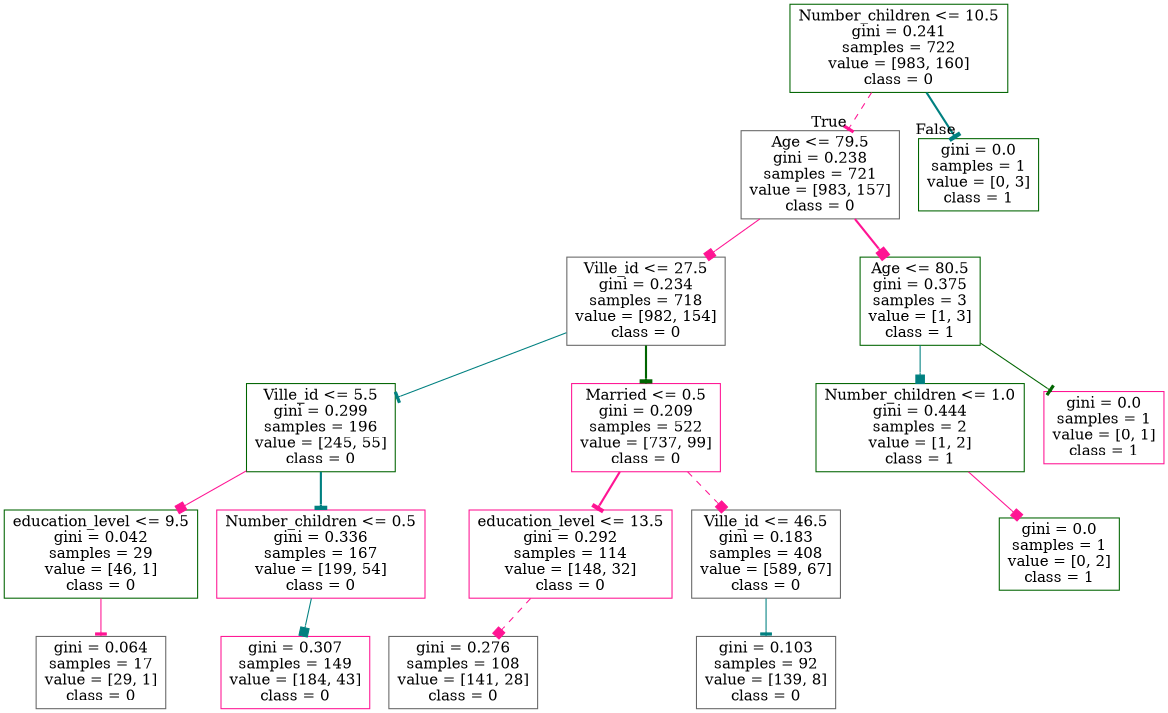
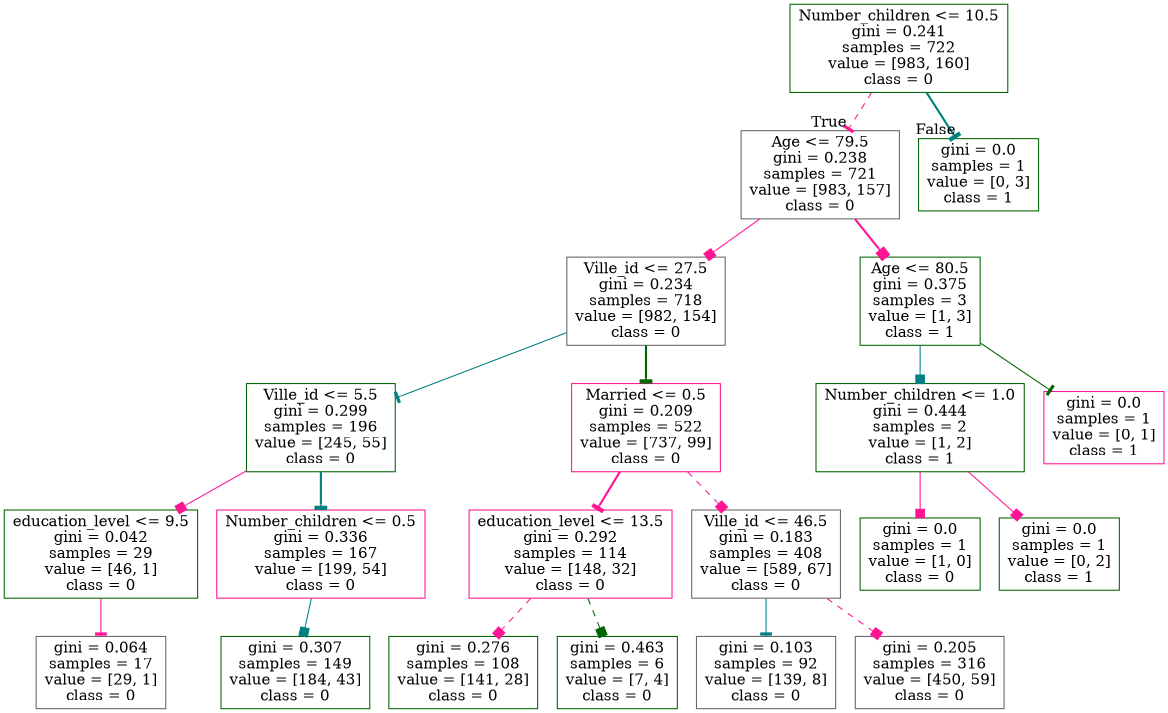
none -> (920, 554)
(295, 673) -> (295, 673)
(463, 673) -> (463, 673)
none -> (617, 673)
none -> (930, 673)
